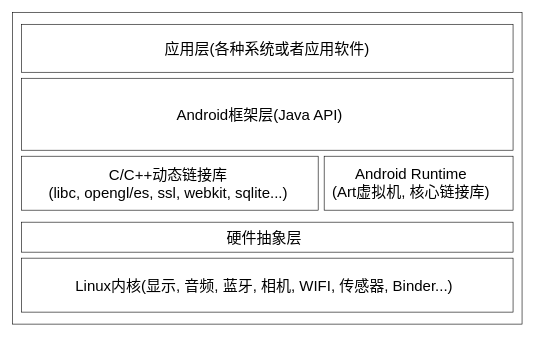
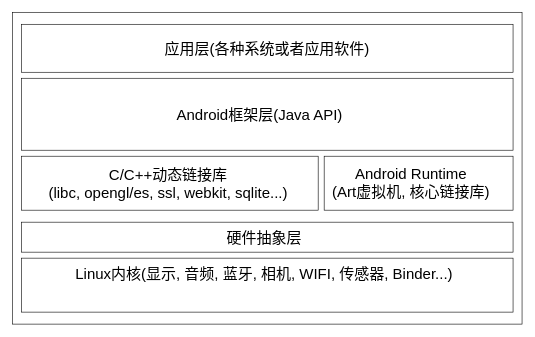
(264, 285) -> (264, 273)
